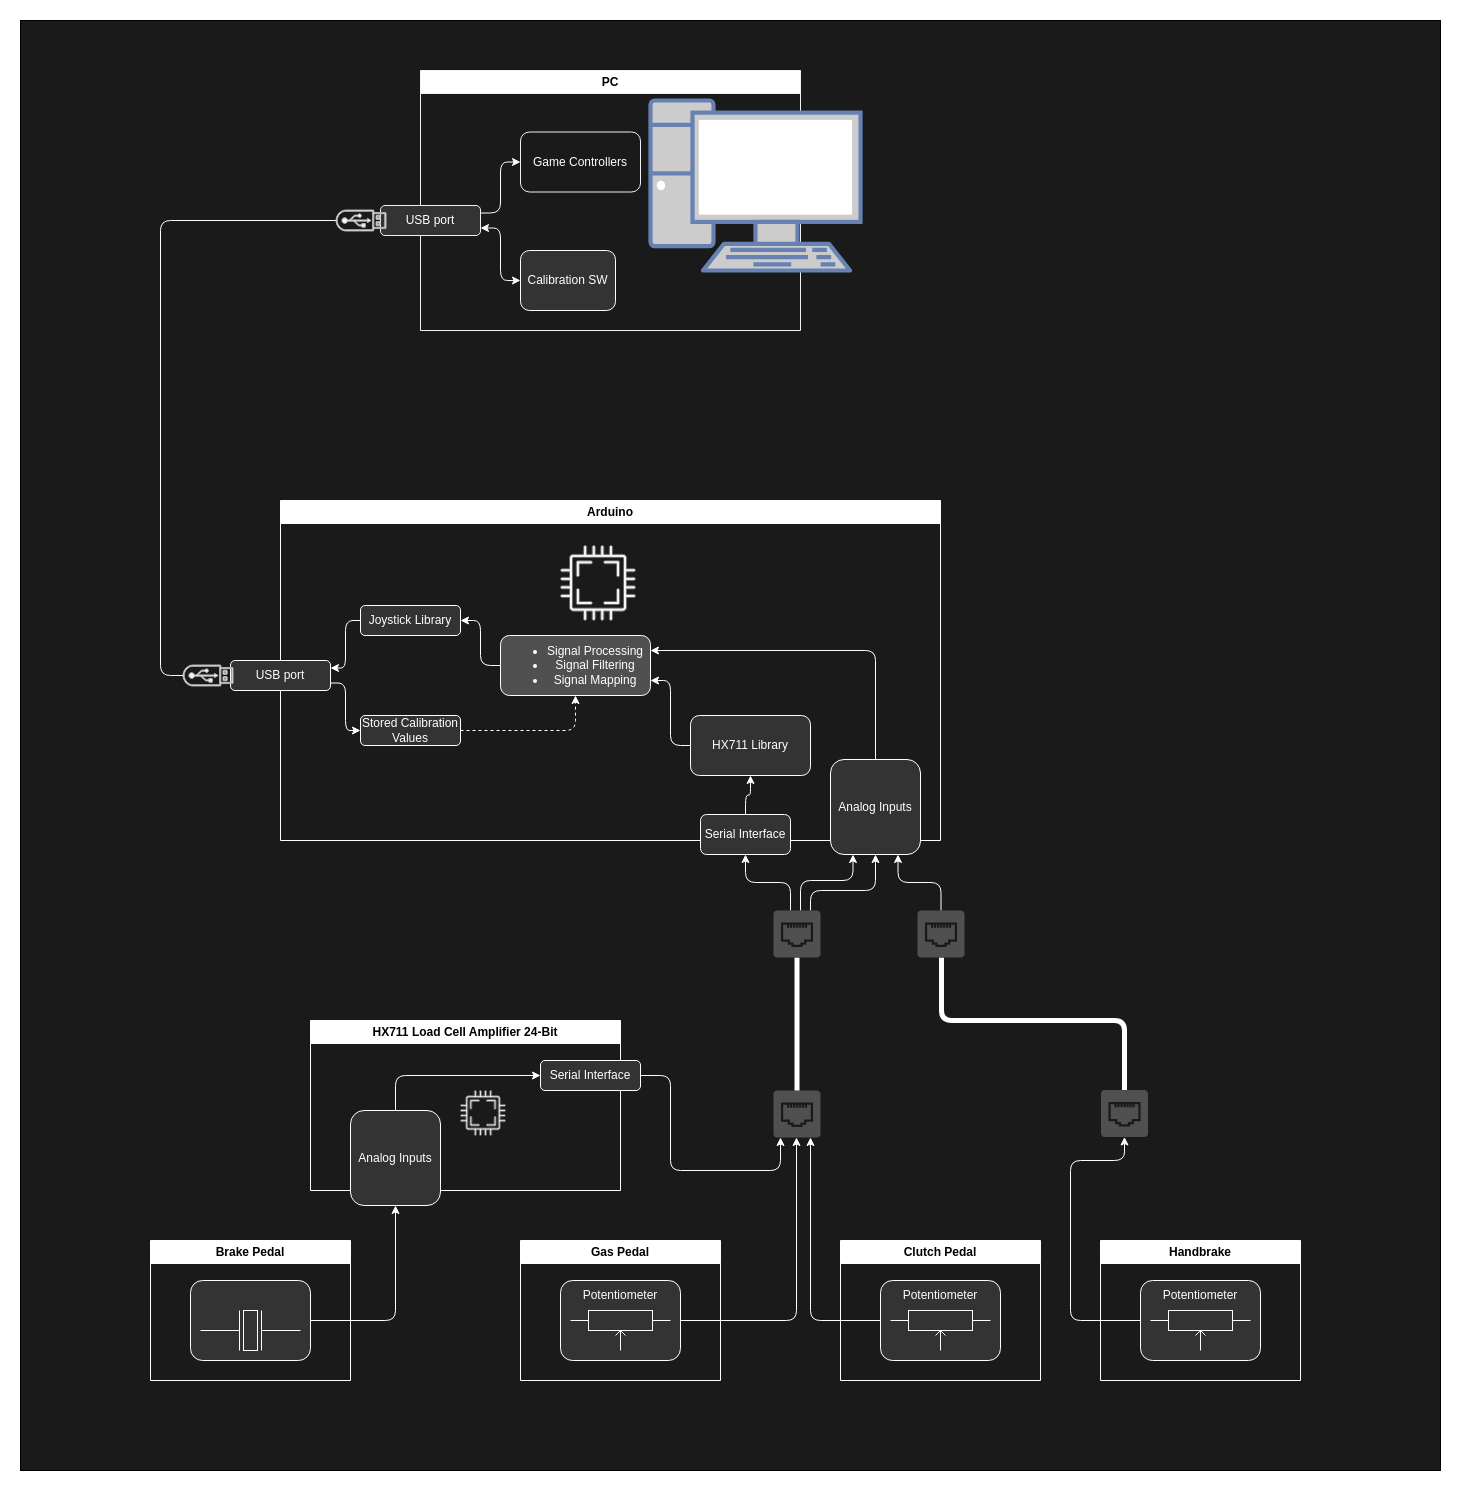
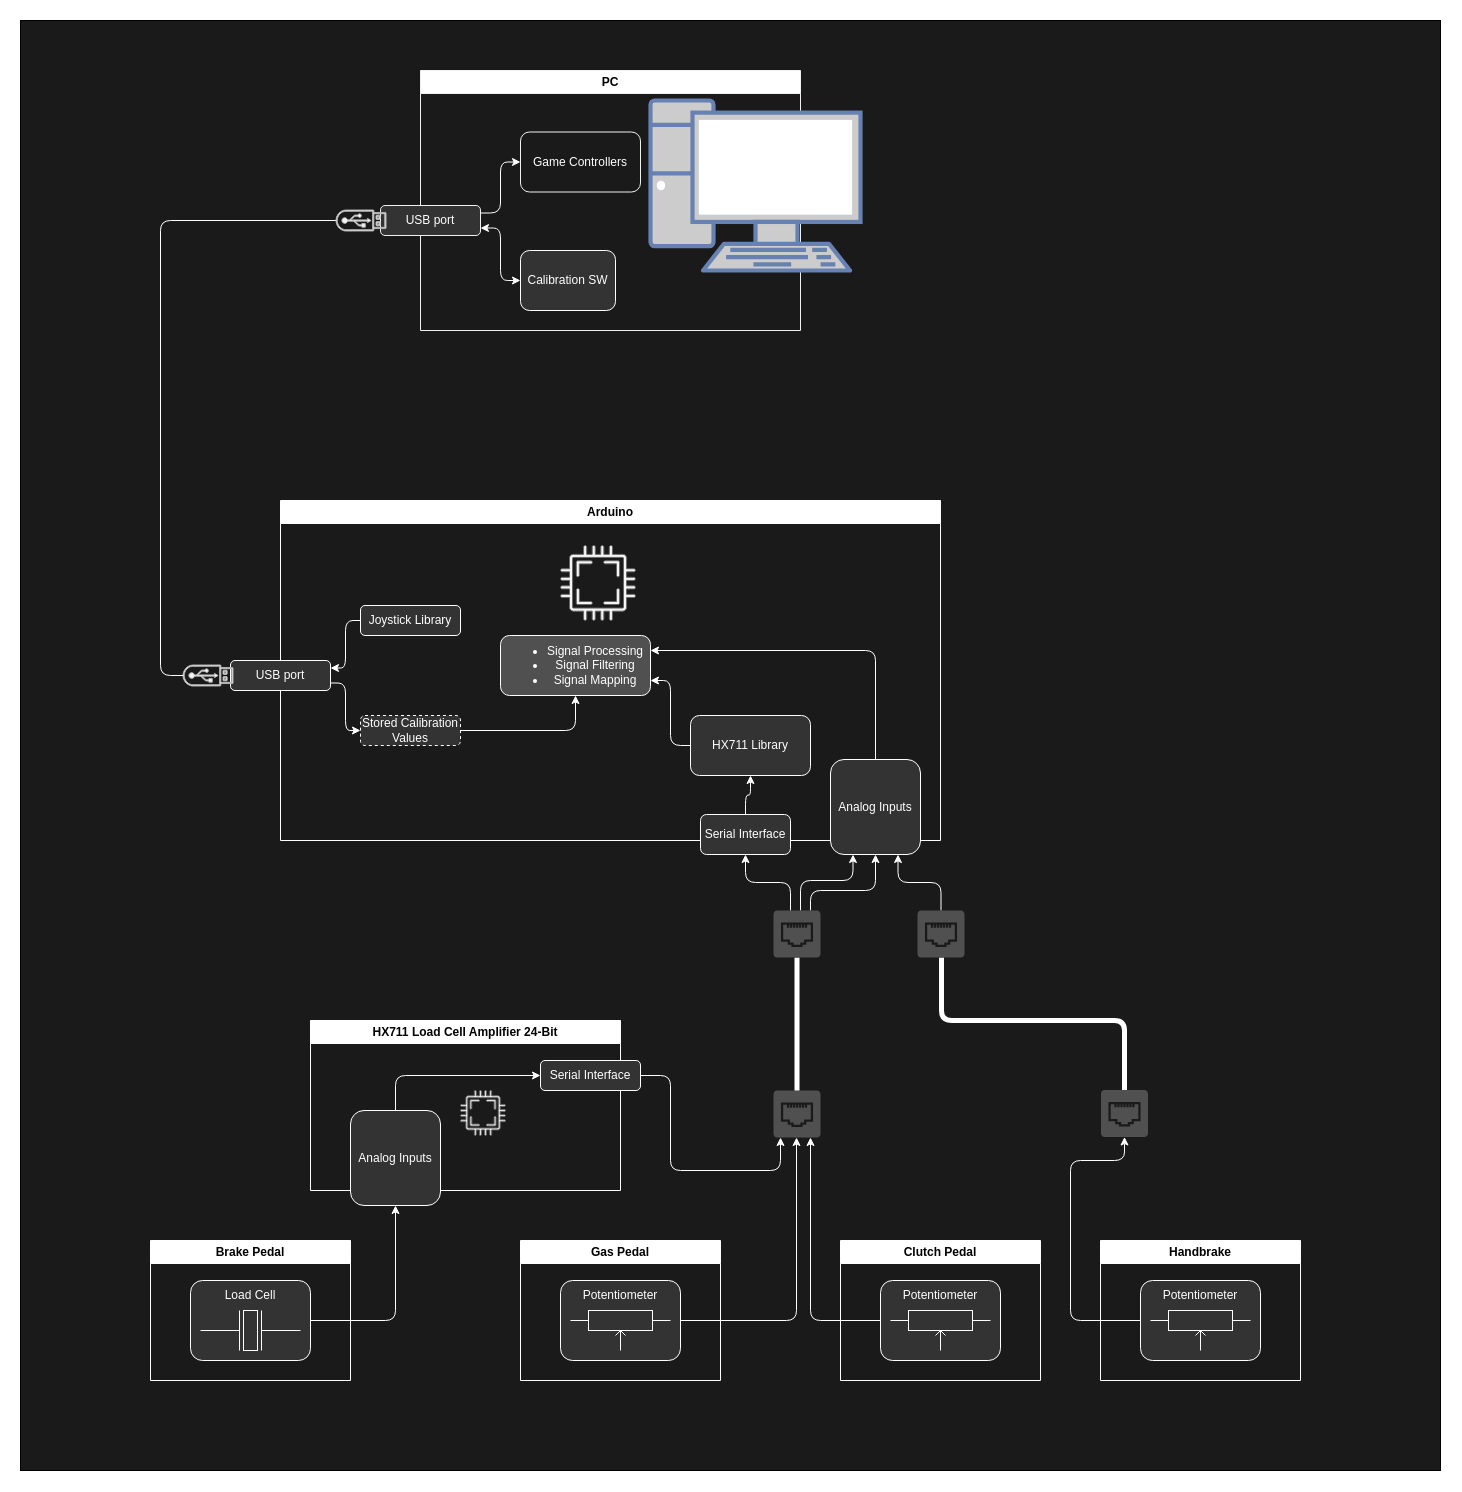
(481, 646) -> none
(411, 731) -> (411, 731)
(527, 731) -> (527, 731)
none -> (251, 1296)
